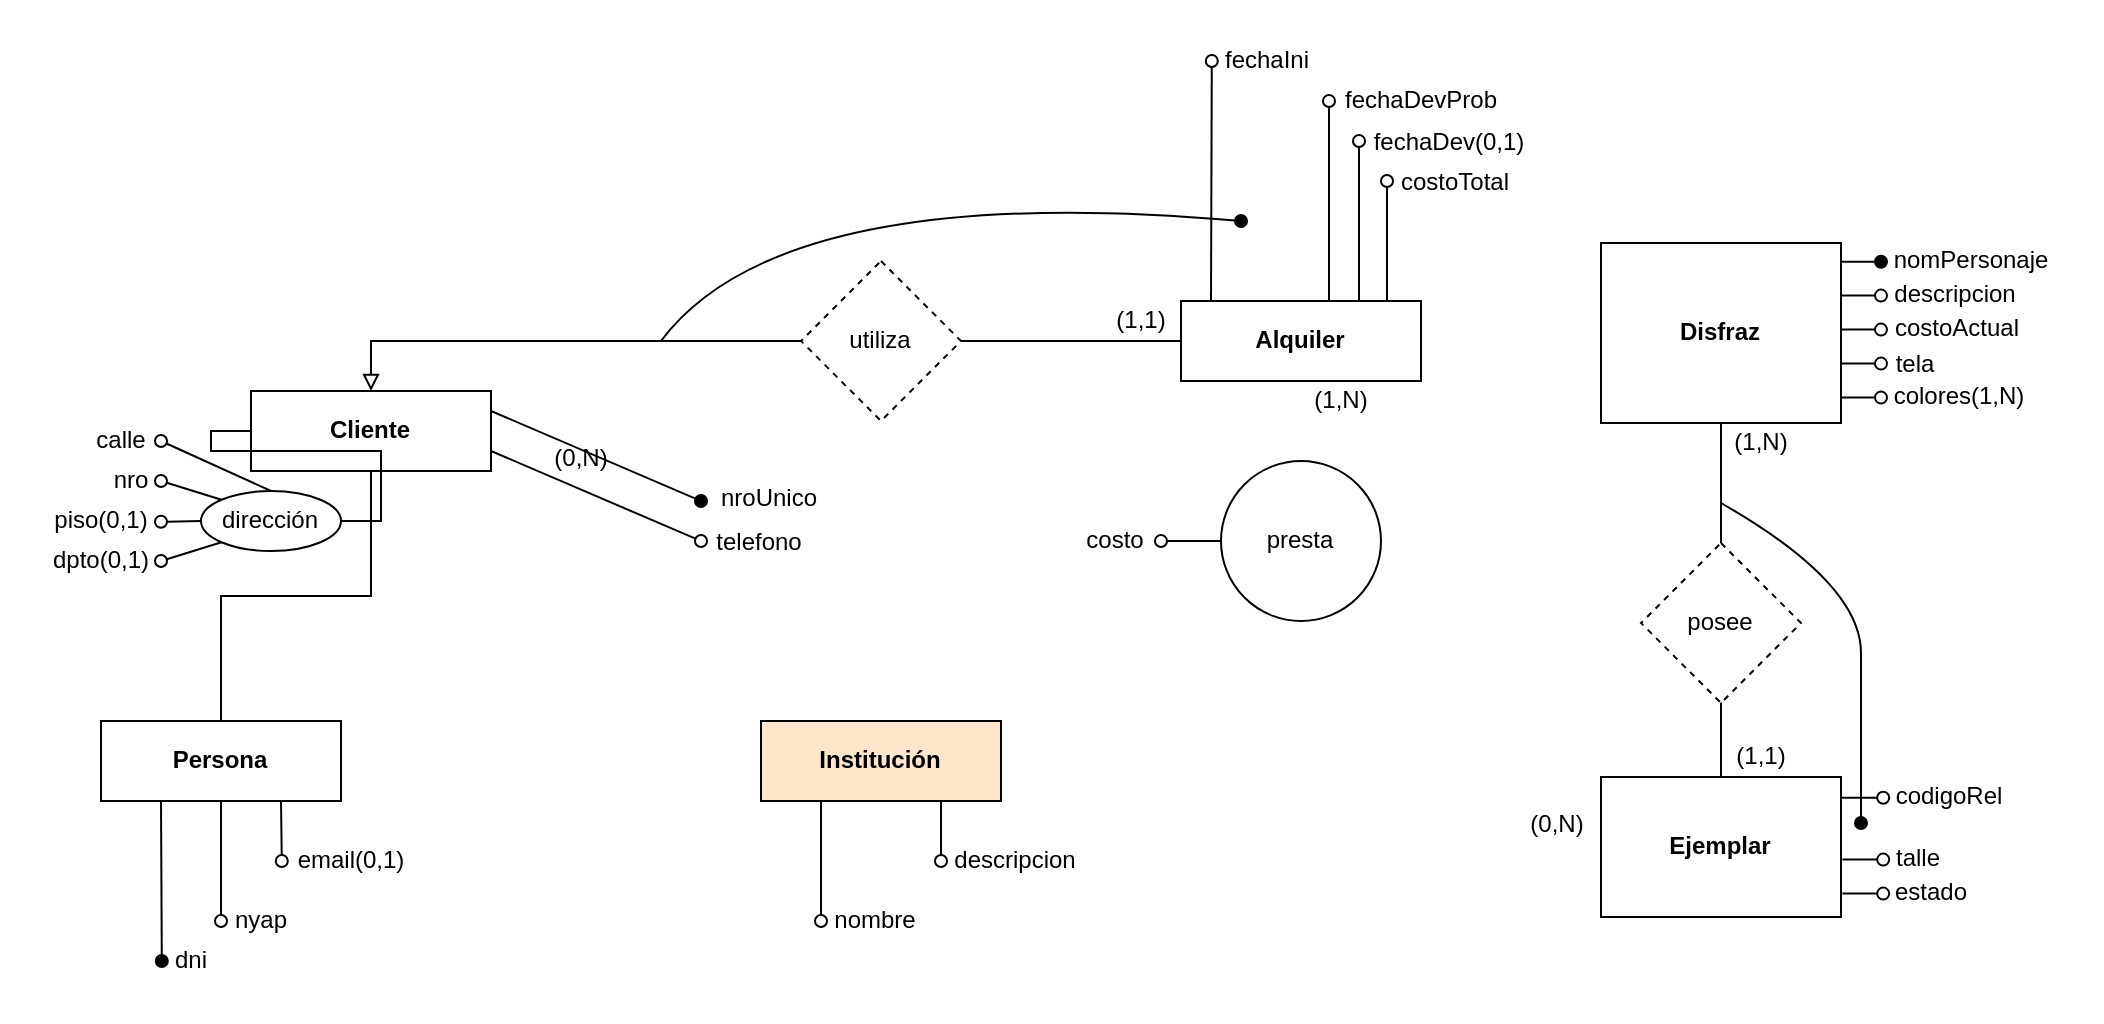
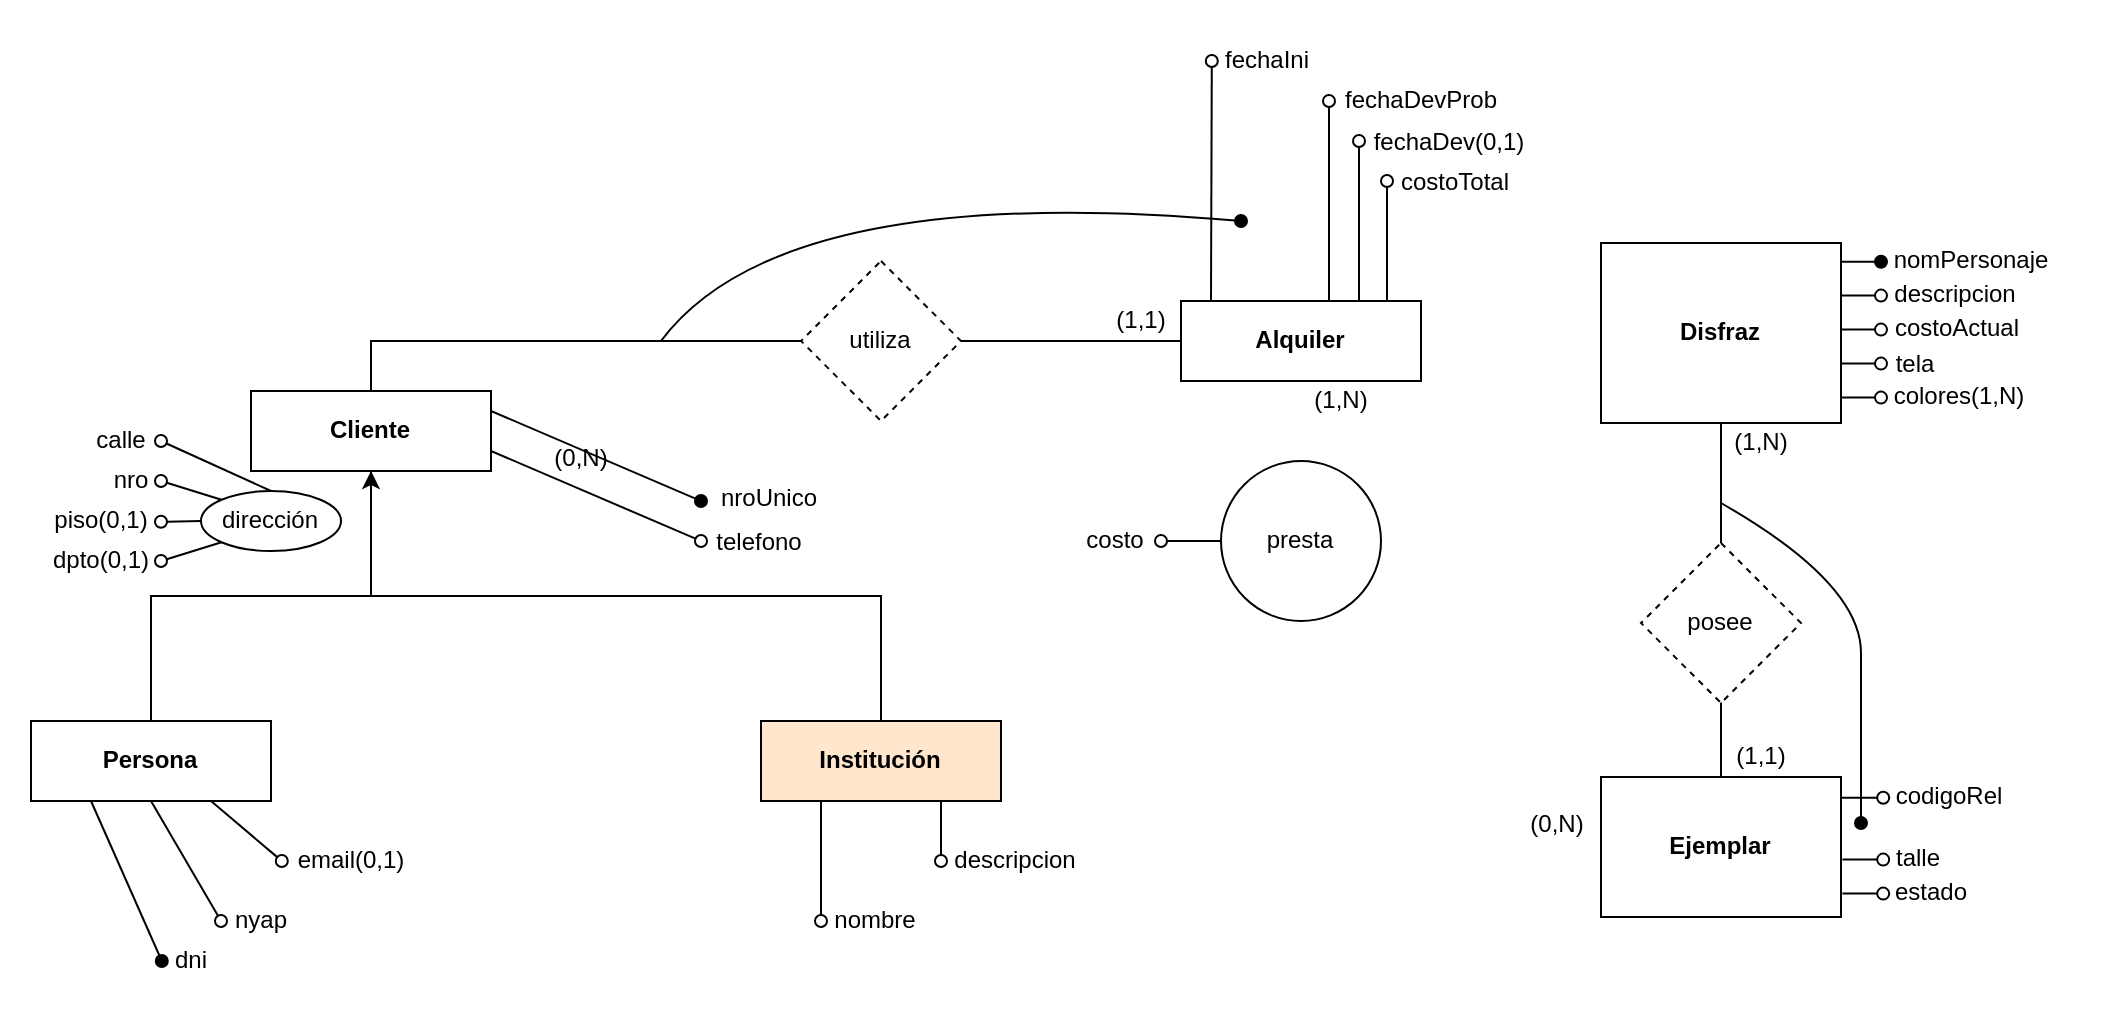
(371, 373) -> (371, 380)
(321, 451) -> none
none -> (690, 596)
(221, 761) -> (151, 761)
